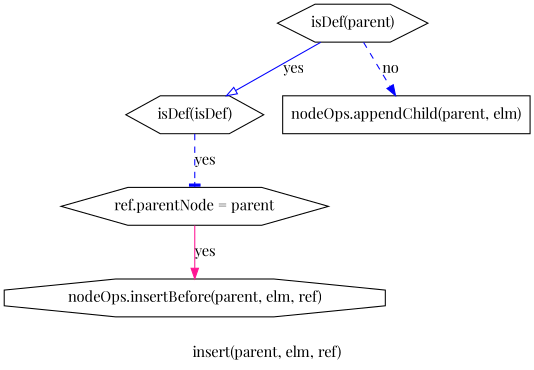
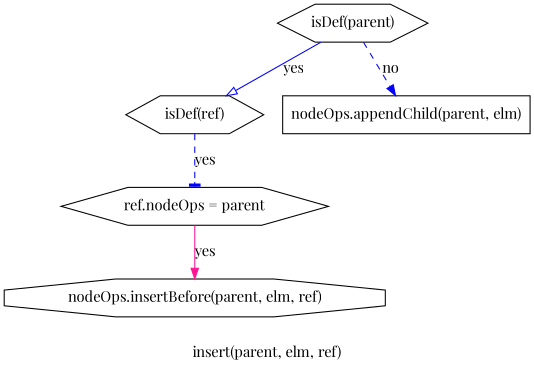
(195, 115) -> (195, 115)
(195, 206) -> (195, 206)
